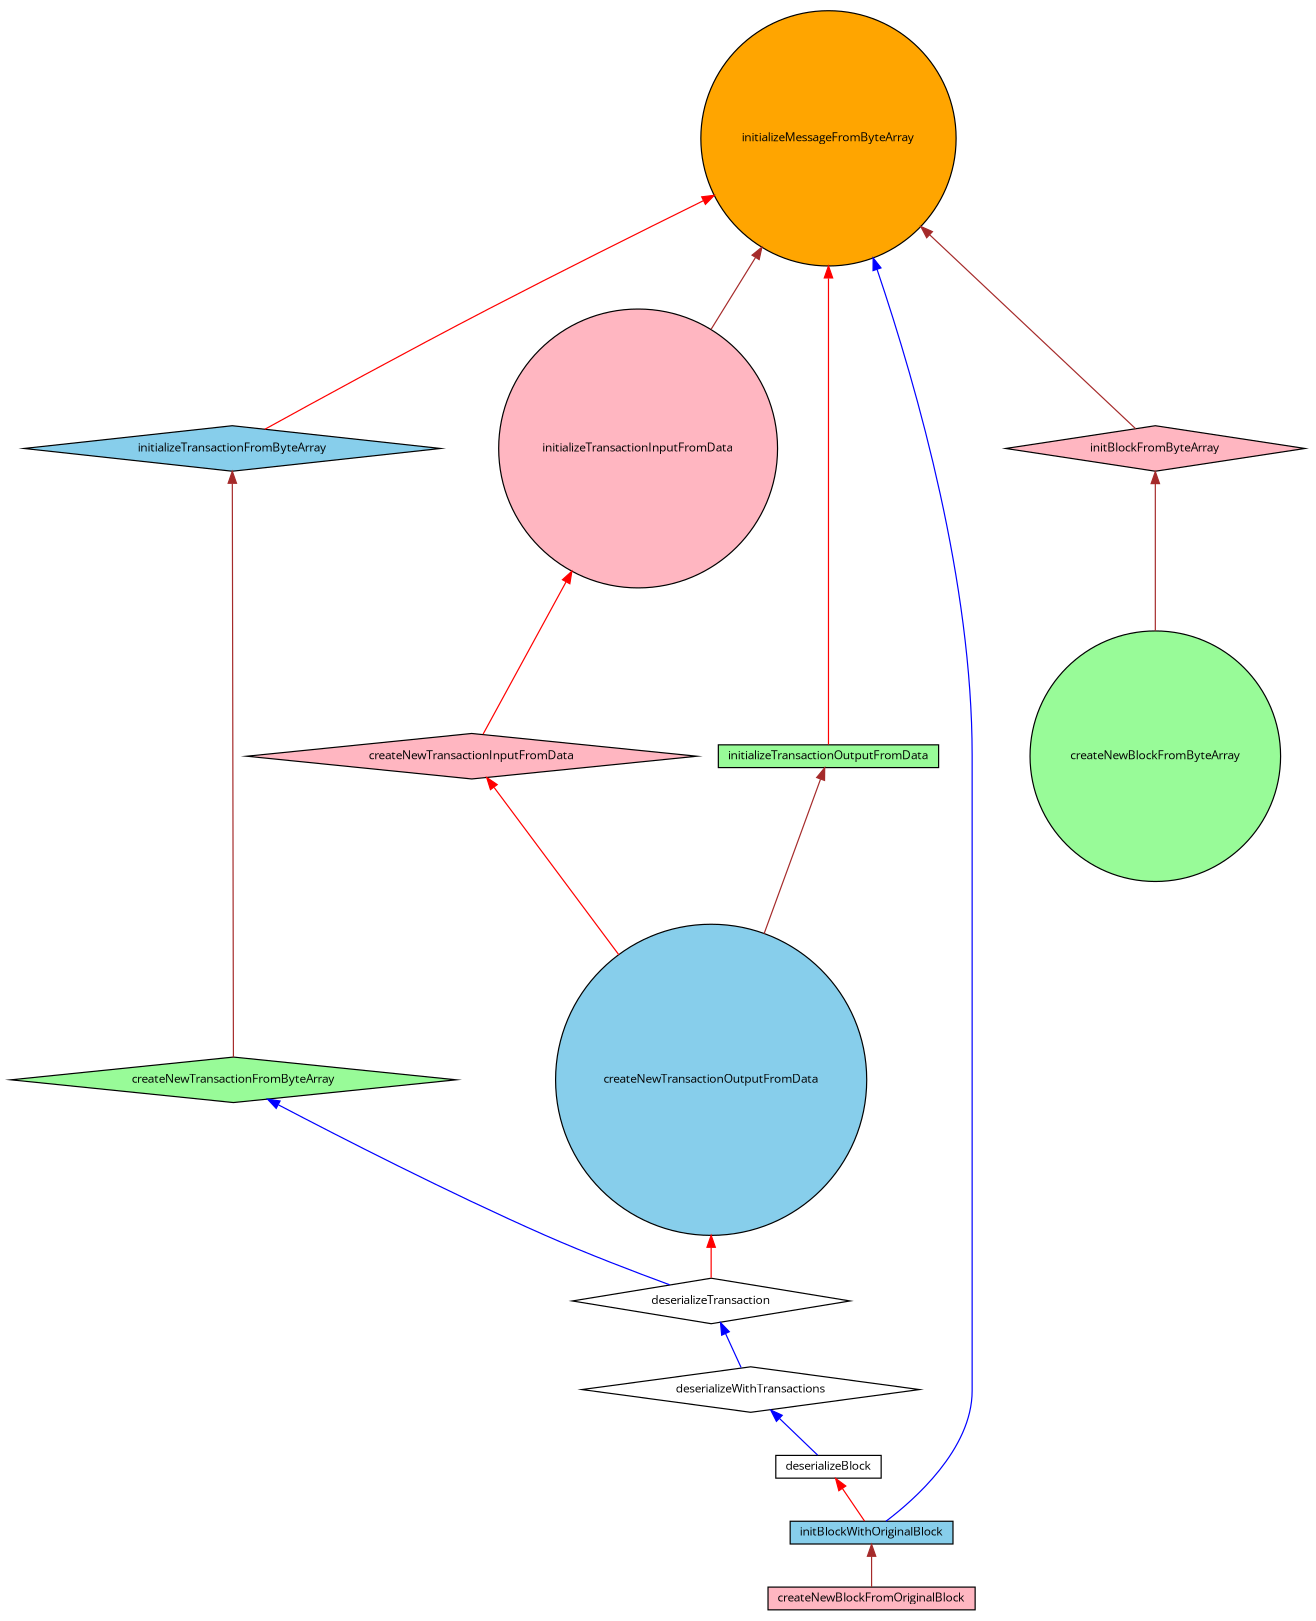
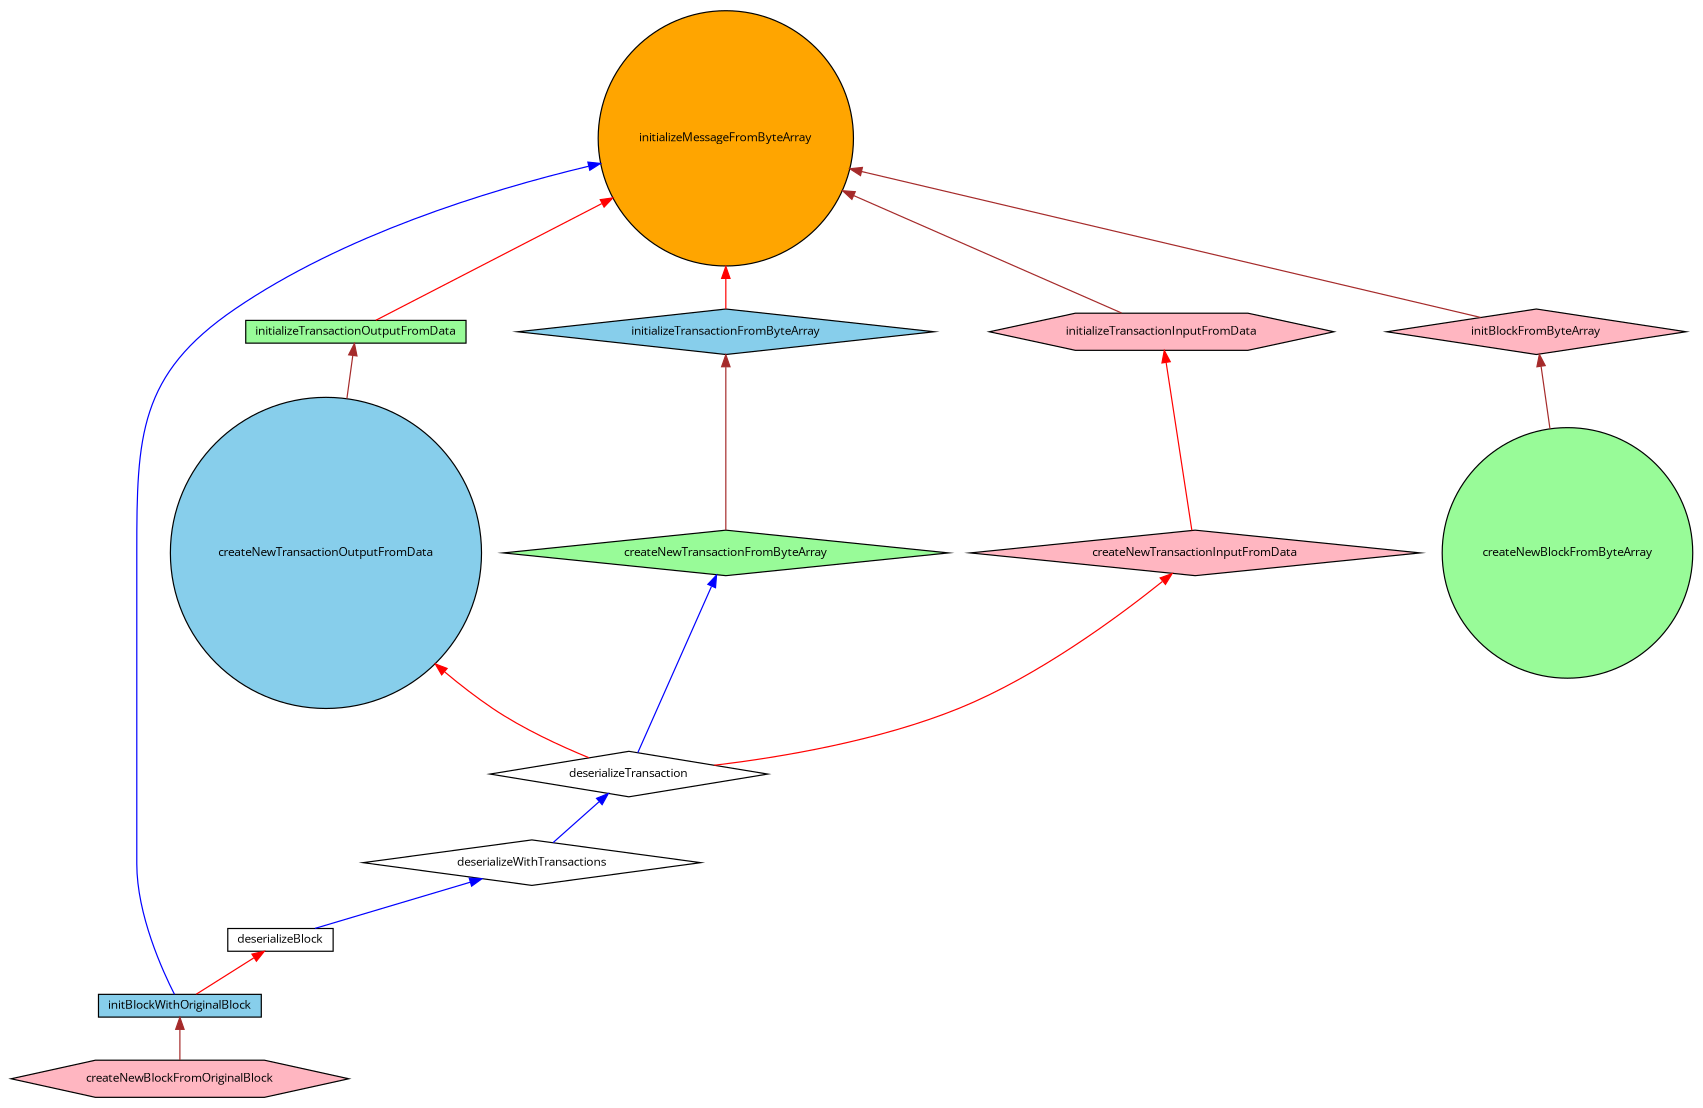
(638, 449) -> (1162, 332)
(556, 871) -> (954, 710)
(872, 1599) -> (180, 1079)
